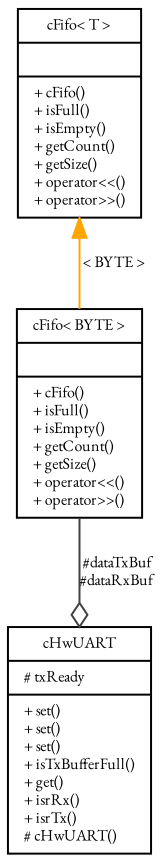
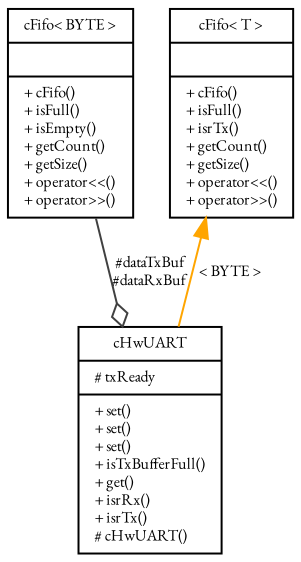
(71, 128) -> (213, 128)
(80, 274) -> (190, 282)
